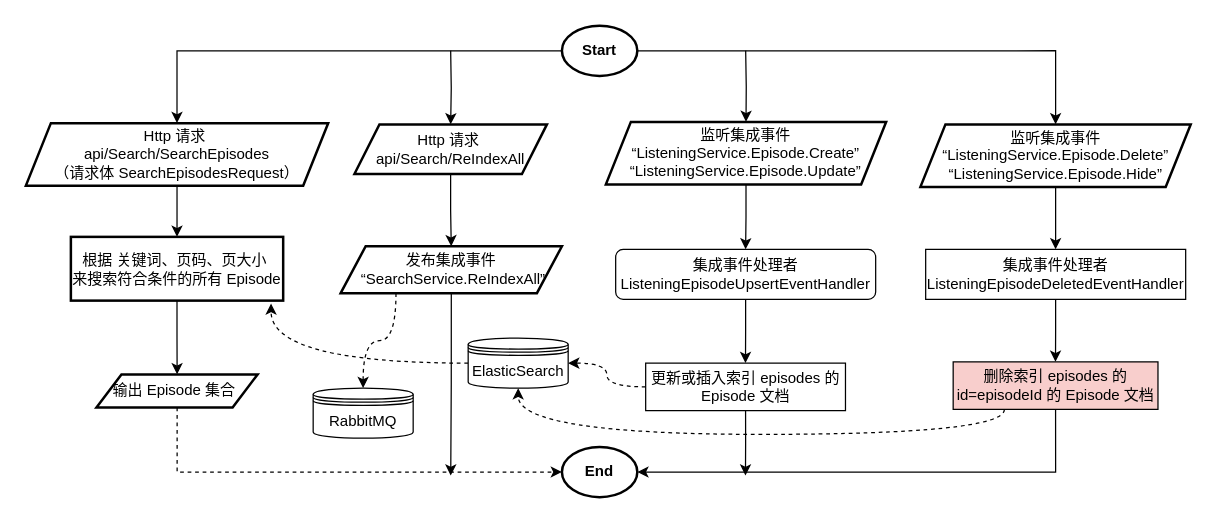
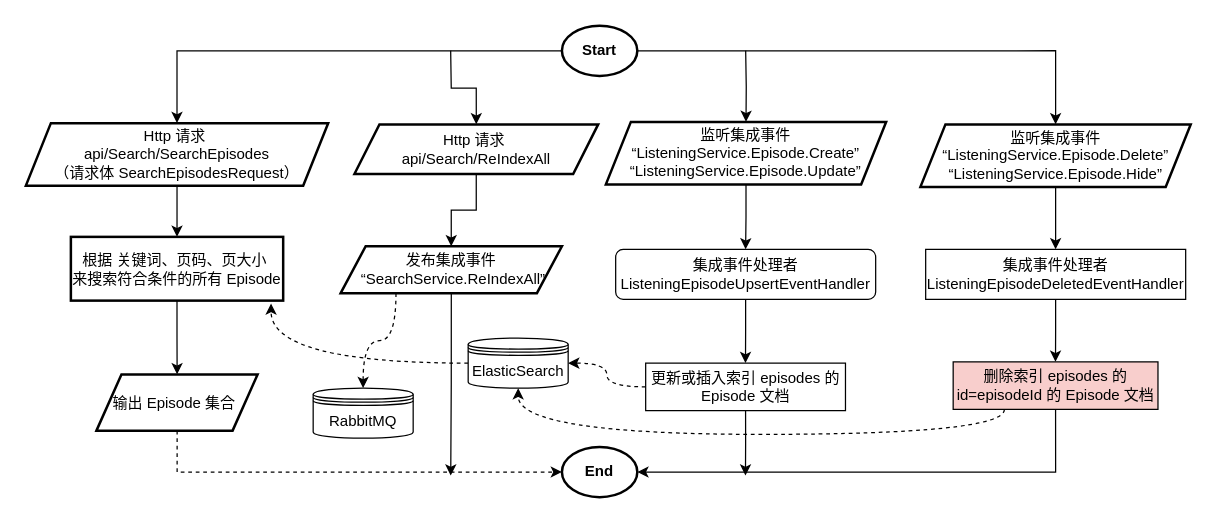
(450, 149) -> (476, 149)
(177, 391) -> (177, 403)
